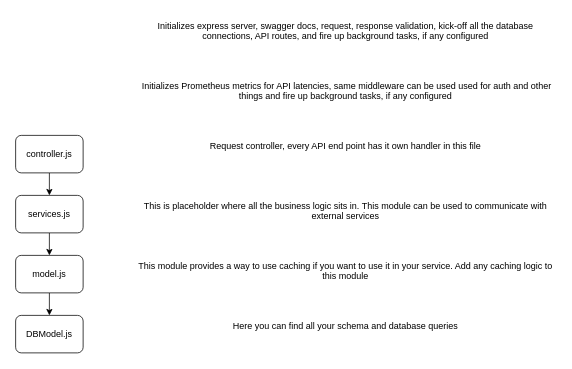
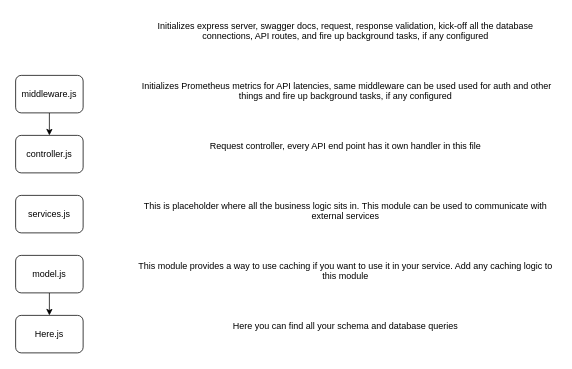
none -> (49, 94)
none -> (49, 121)
(49, 181) -> none
(49, 241) -> none
(49, 334) -> (49, 334)
